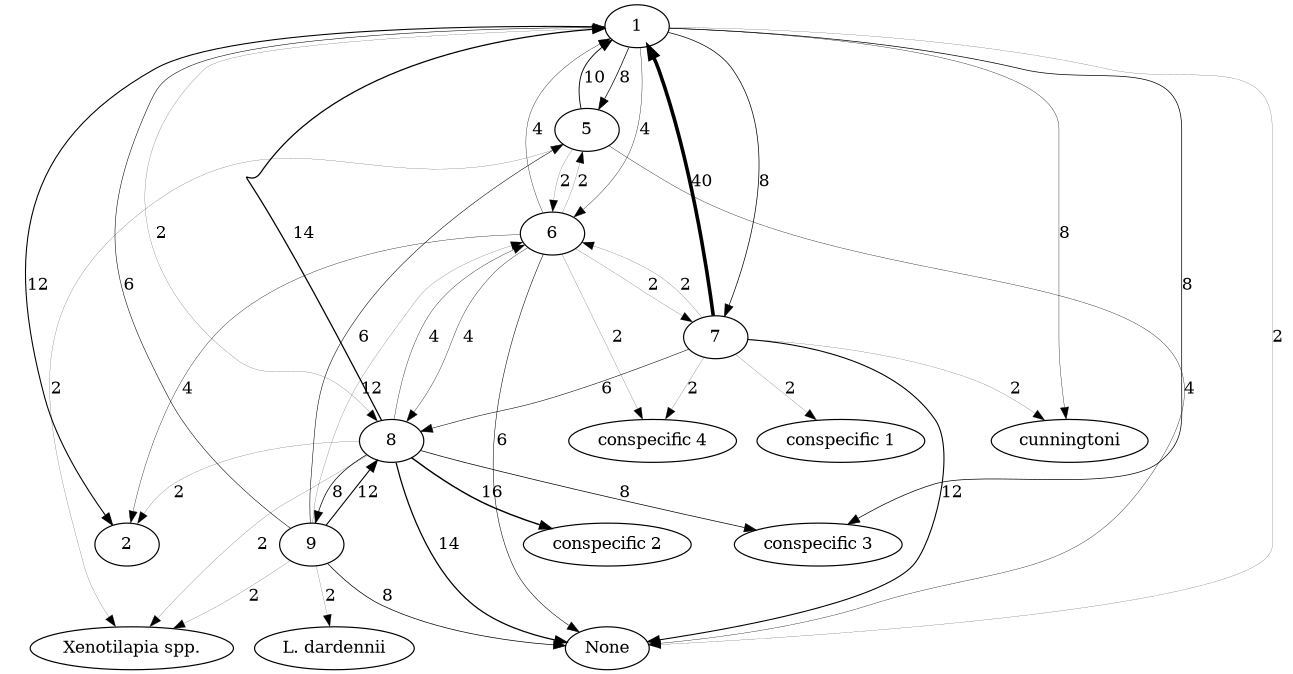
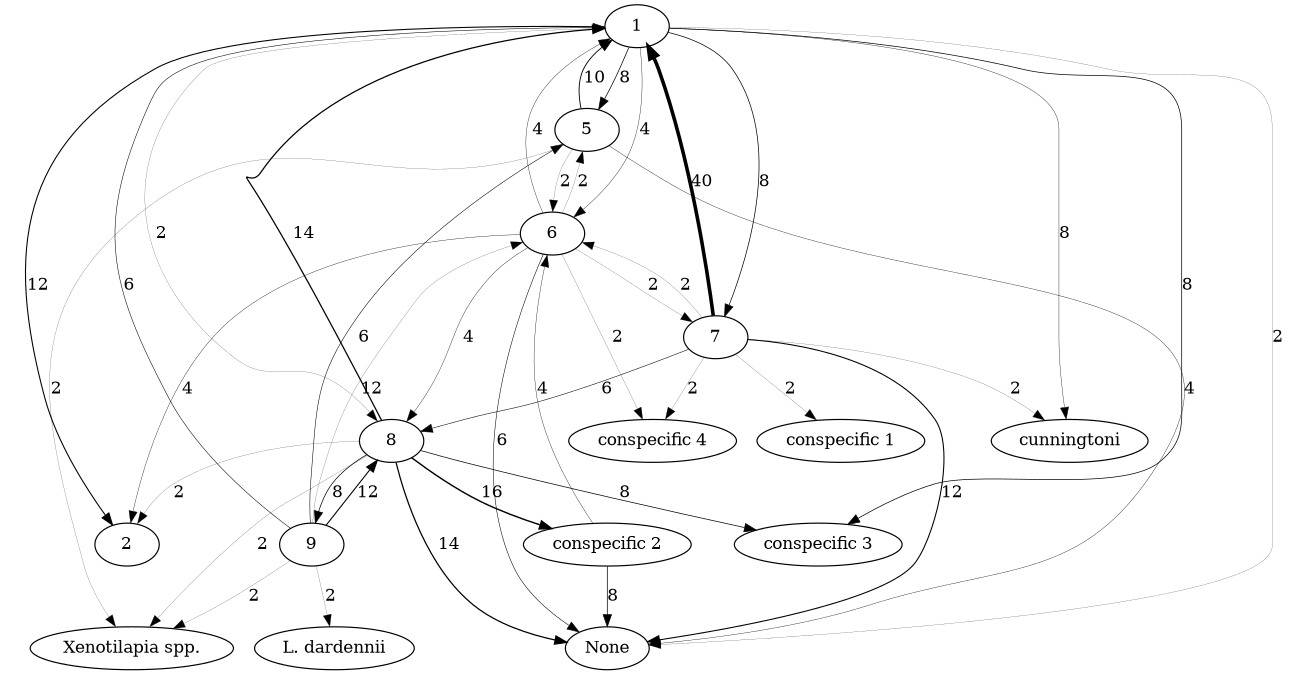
(428, 316) -> (537, 394)
(433, 624) -> (607, 590)
